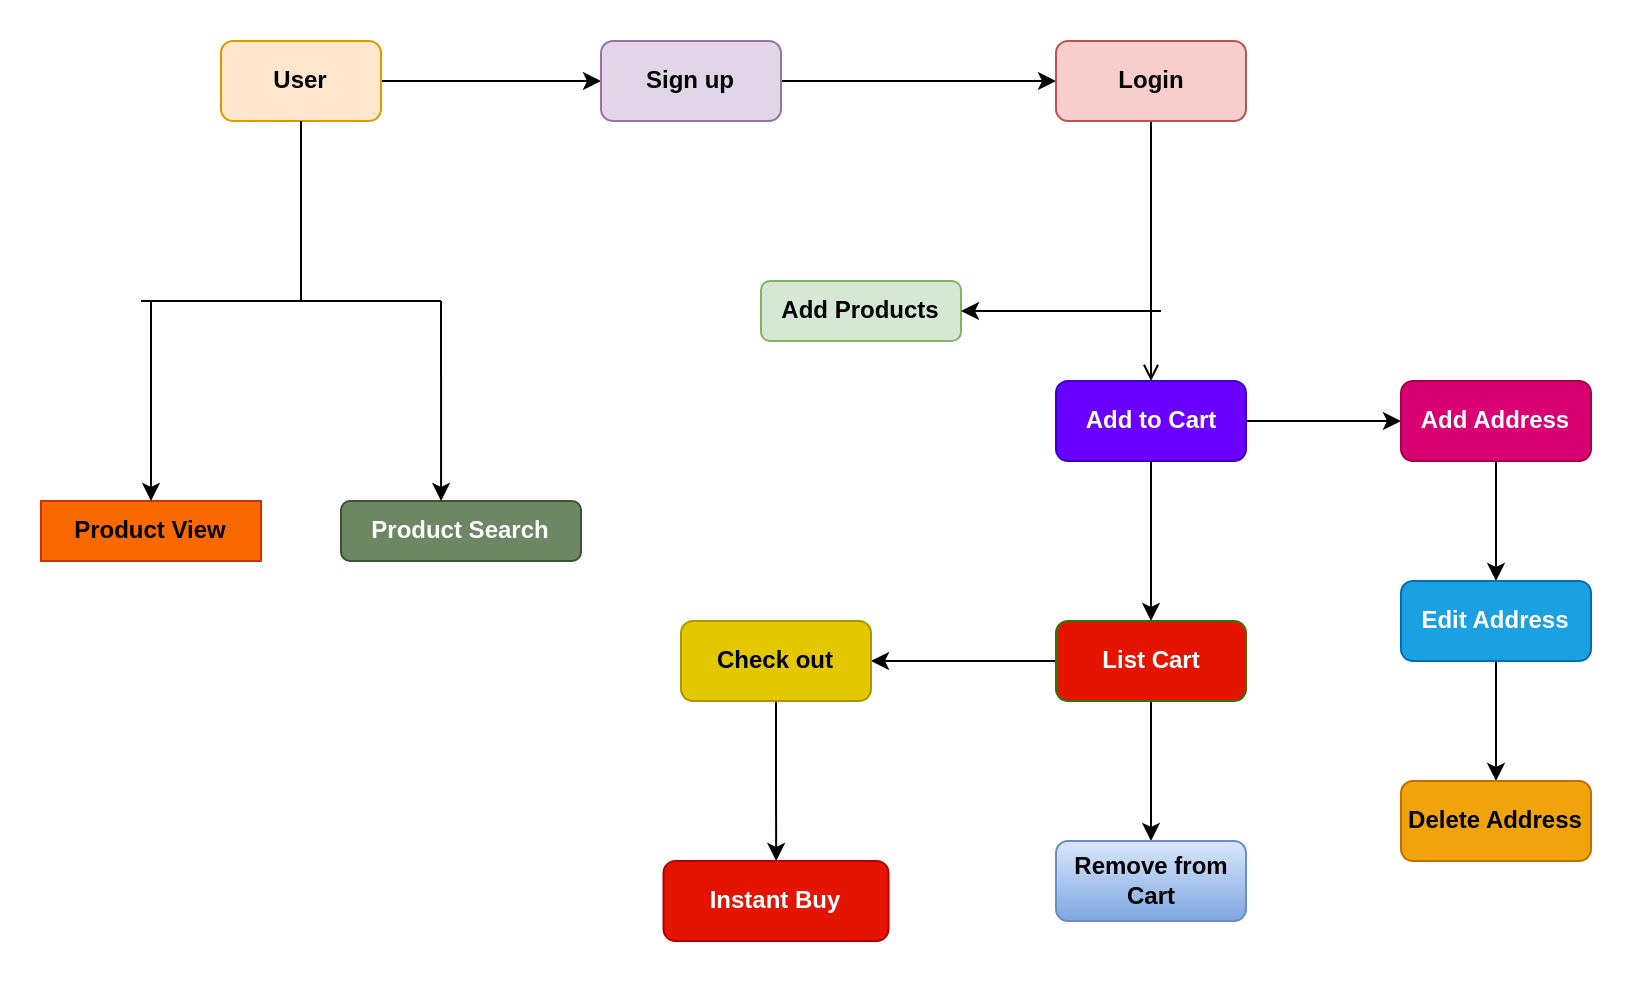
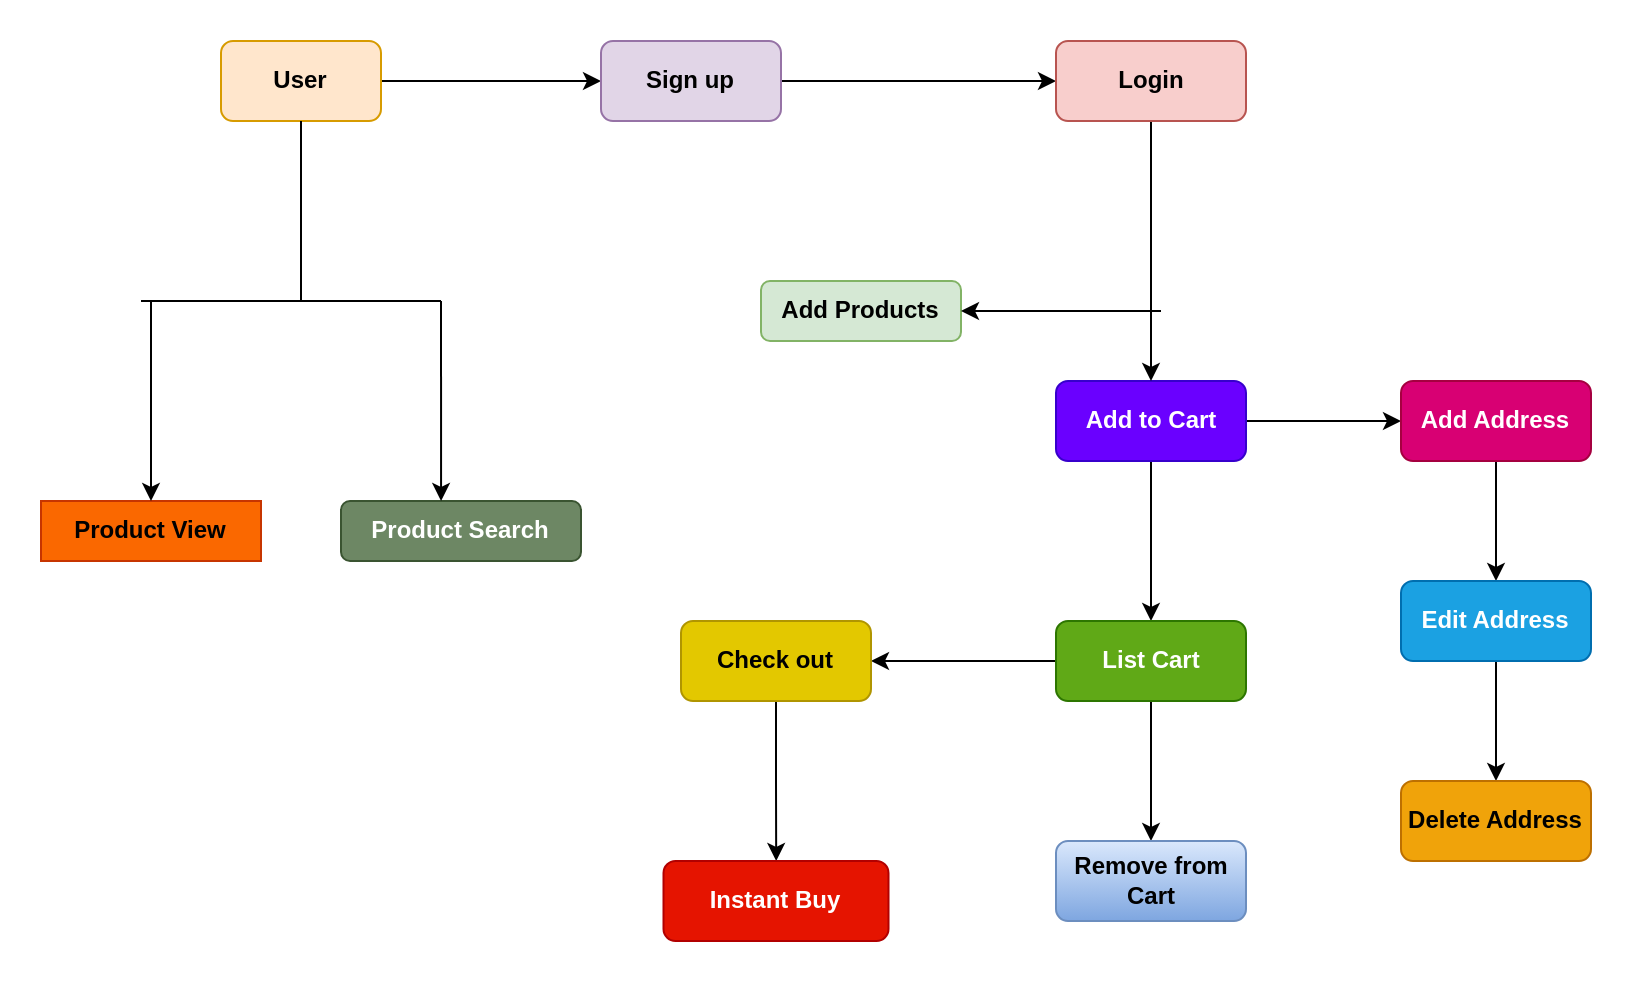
(1151, 369) -> (1151, 366)
(1151, 661) -> (1151, 661)
